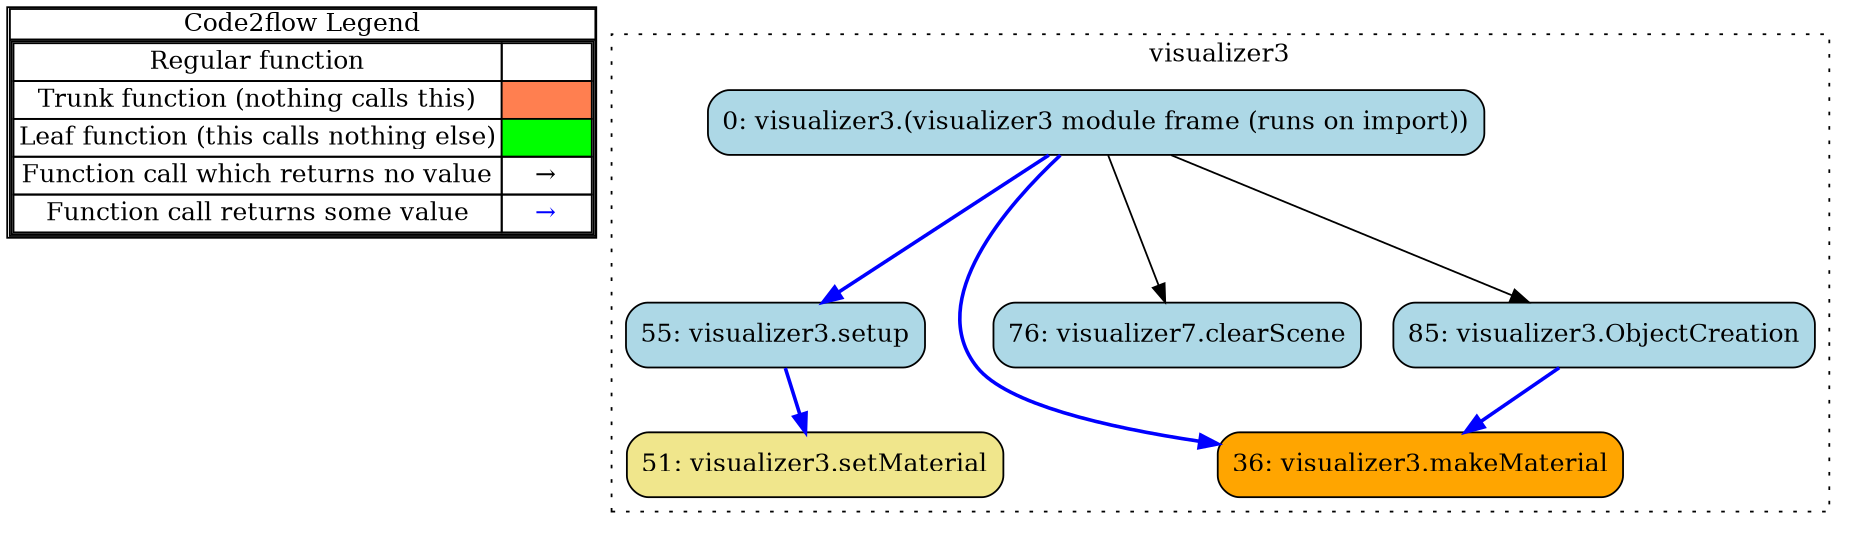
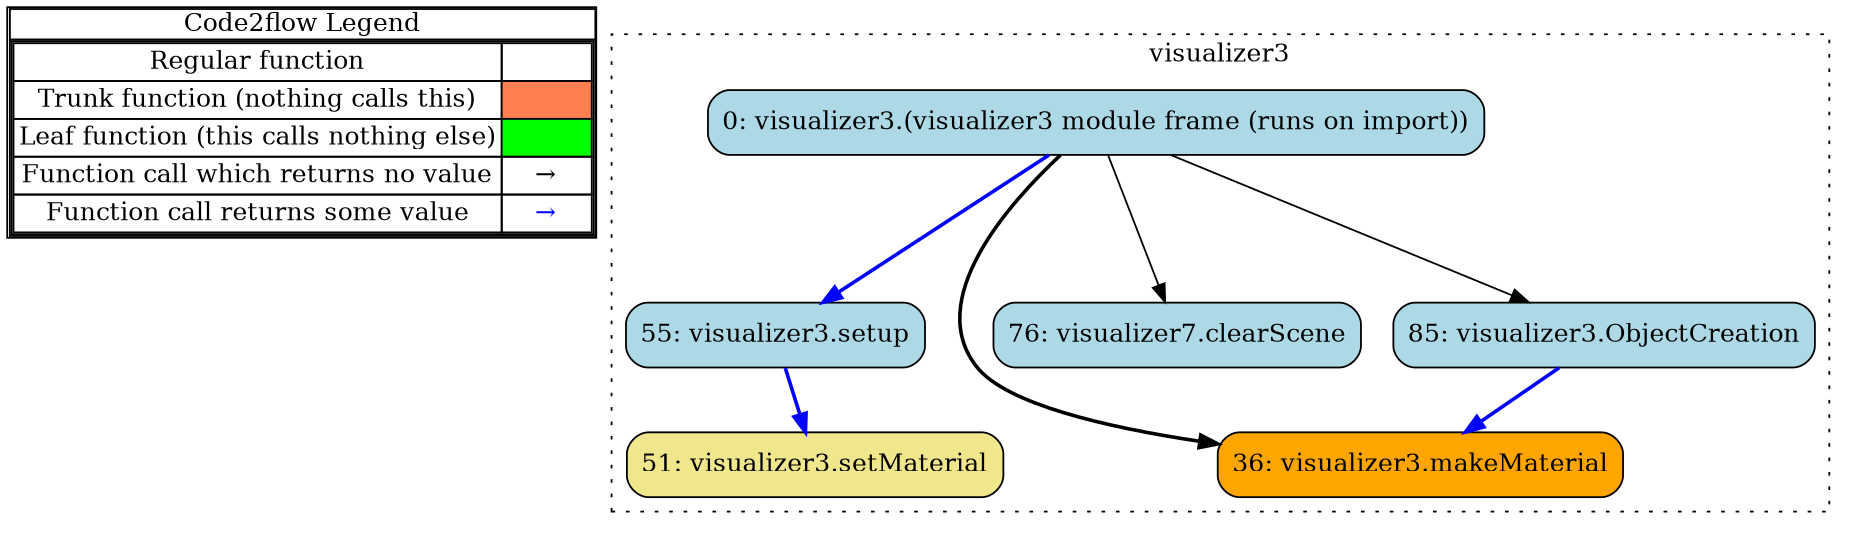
(975, 363) -> (975, 363)
